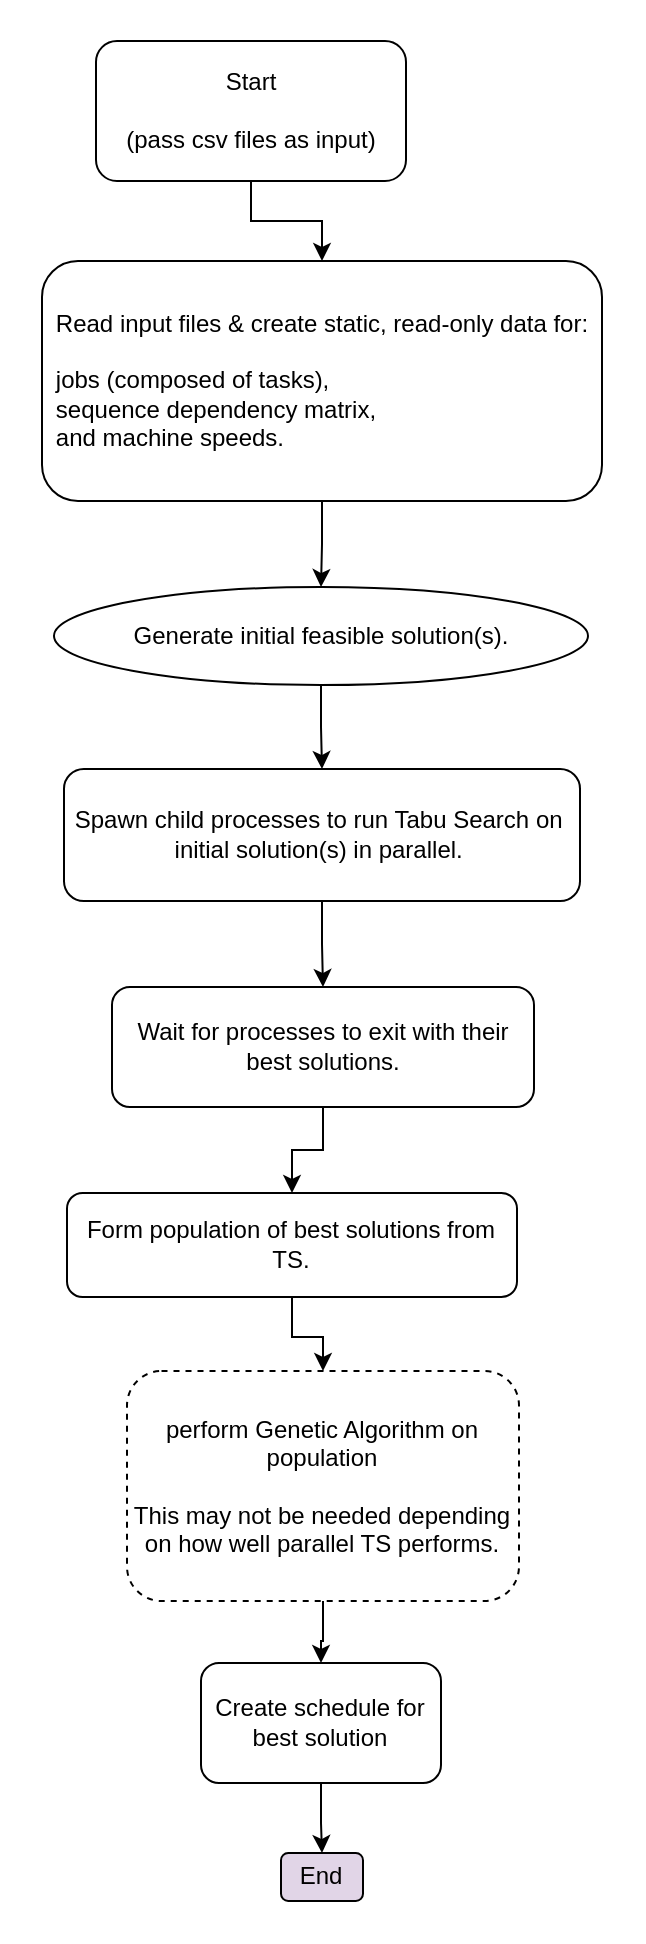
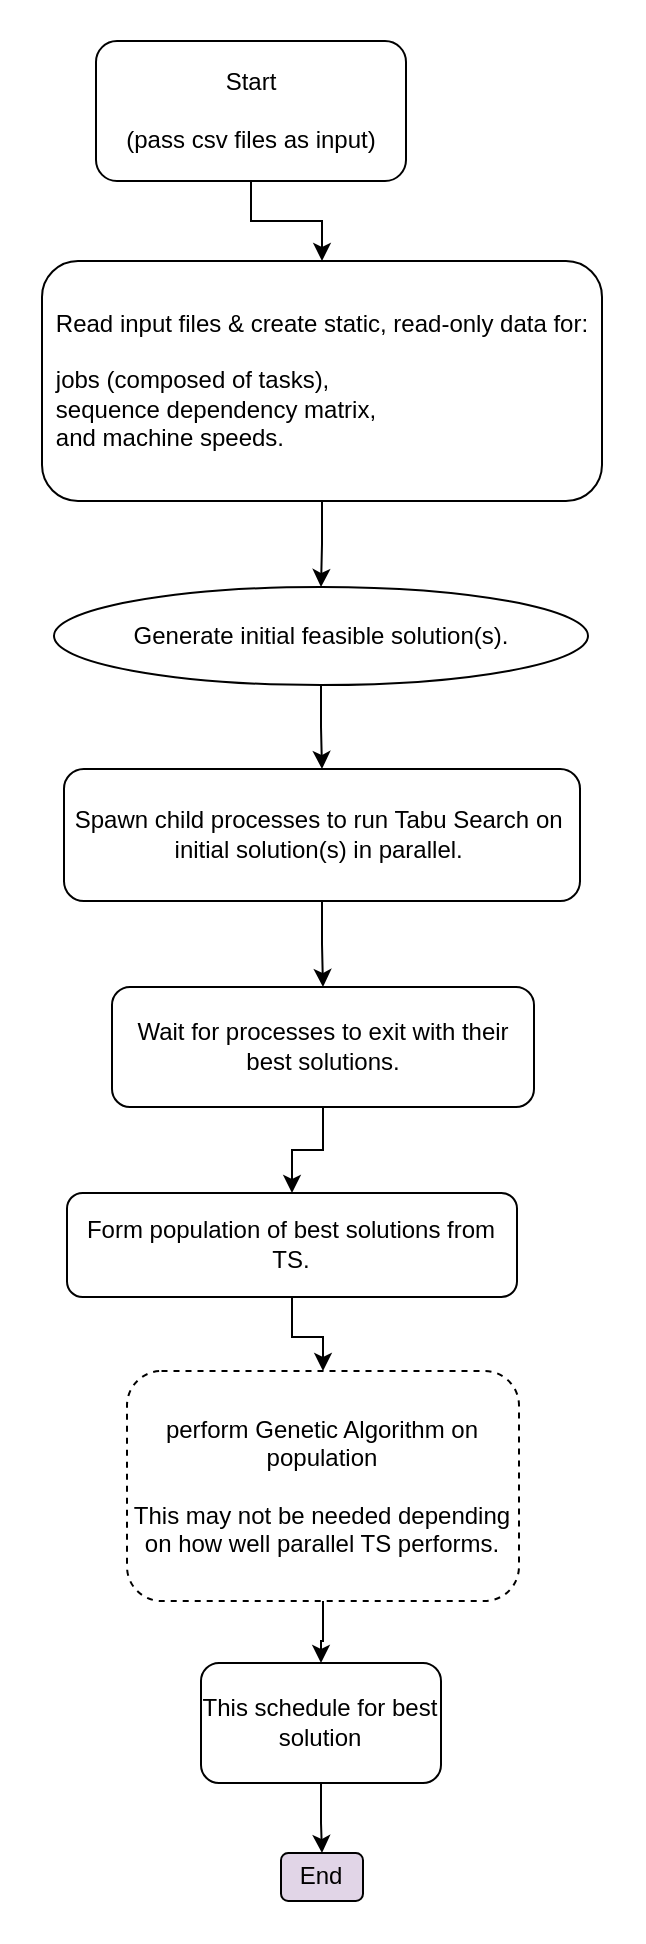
(321, 1723) -> (321, 1723)
